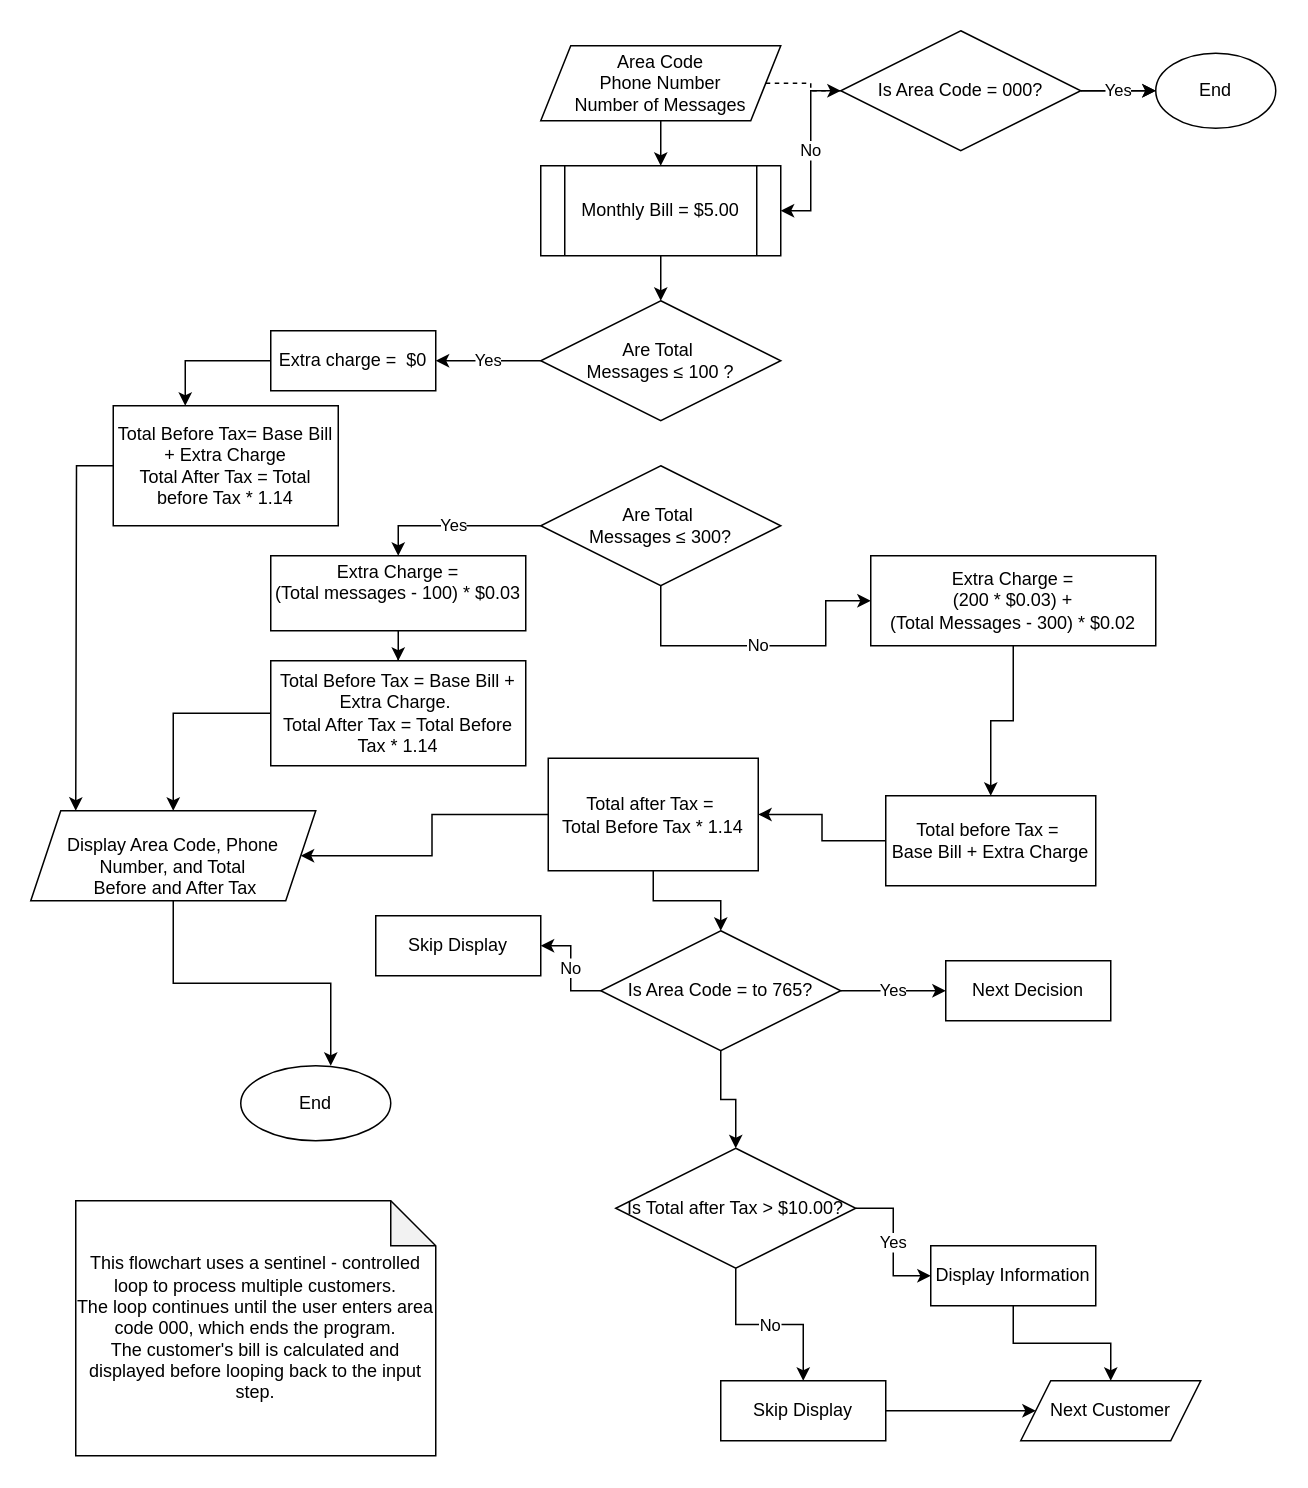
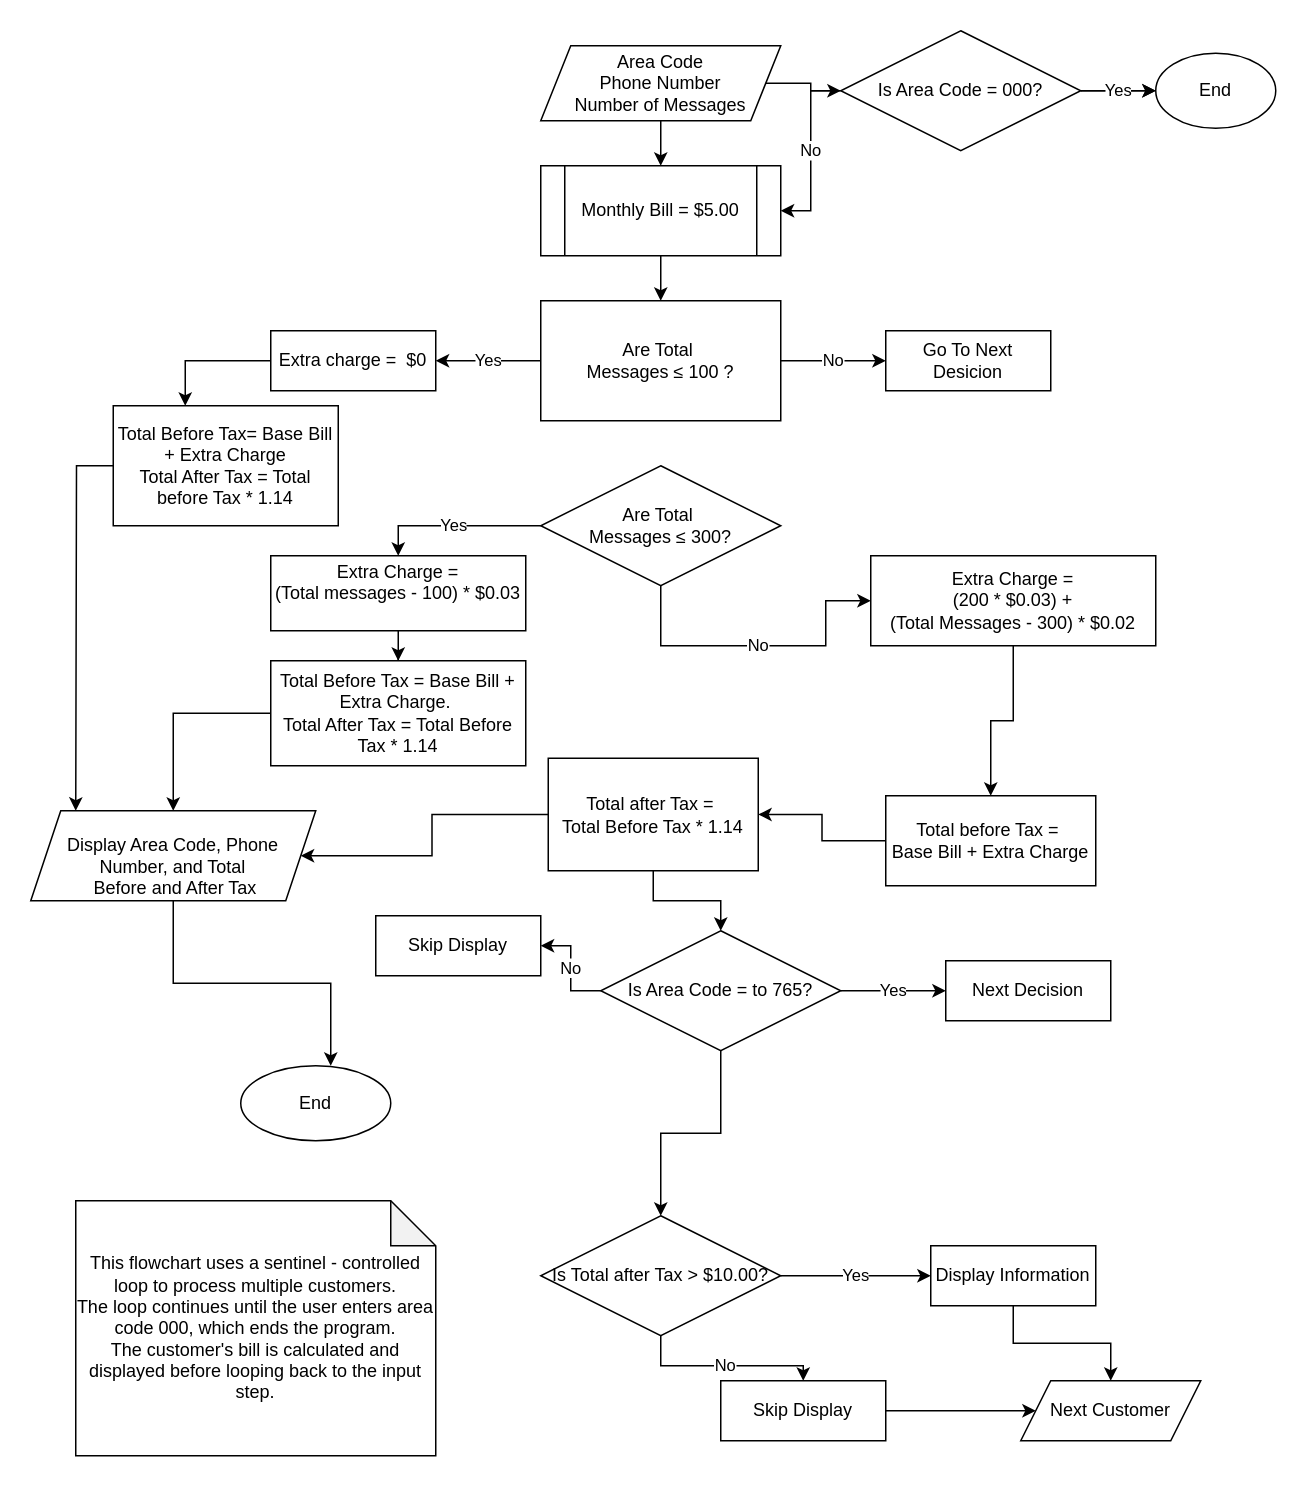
(791, 83) -> (791, 83)
(661, 361) -> (661, 361)
none -> (828, 361)
none -> (968, 361)
(736, 1208) -> (661, 1276)
